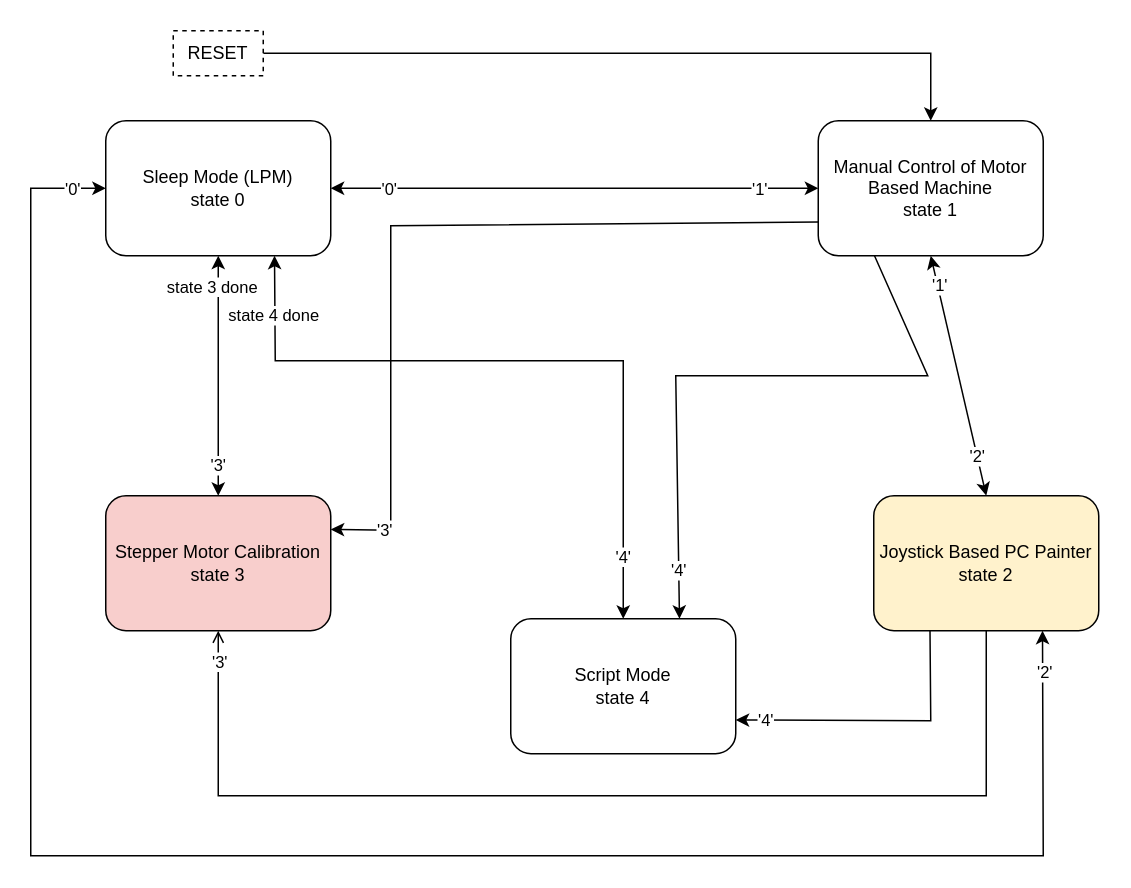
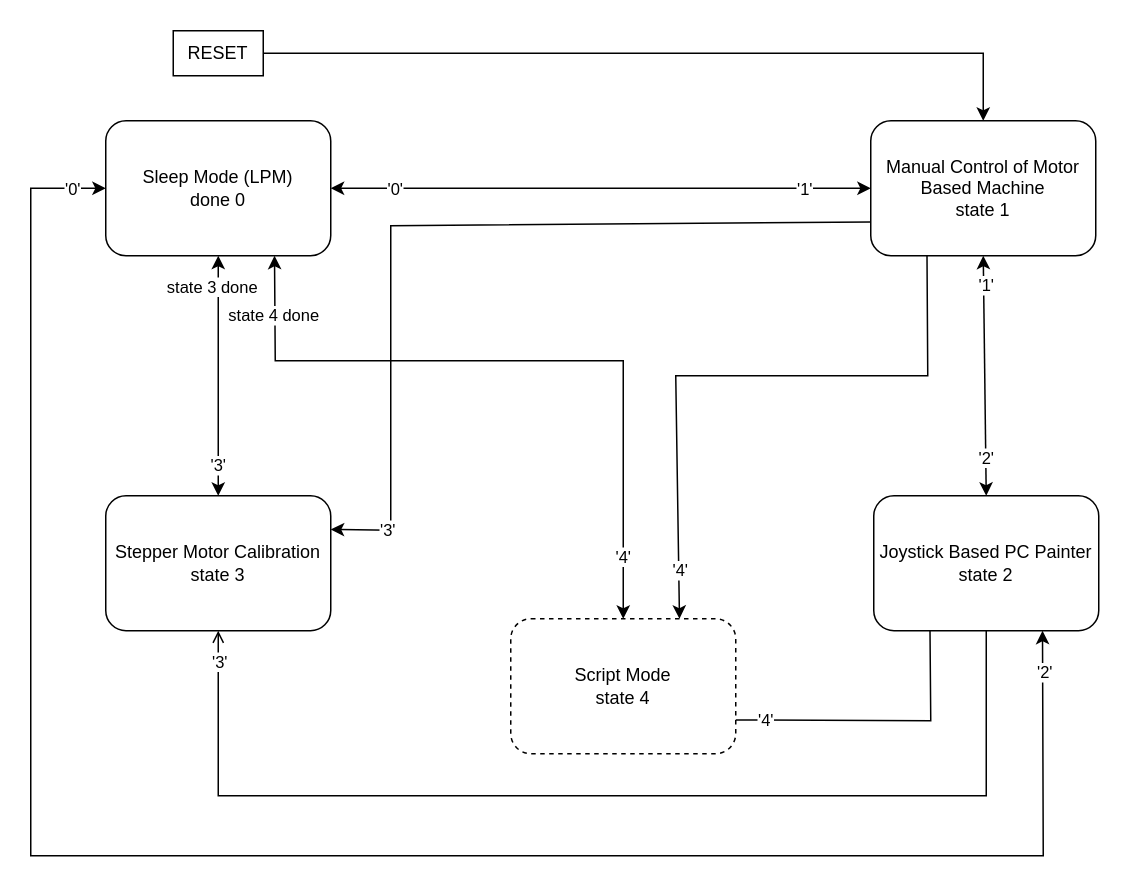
(218, 53) -> (218, 53)
(218, 188) -> (218, 188)
(931, 188) -> (983, 188)
(218, 563) -> (218, 563)
(986, 563) -> (986, 563)
(623, 686) -> (623, 686)
(747, 720) -> (742, 720)
